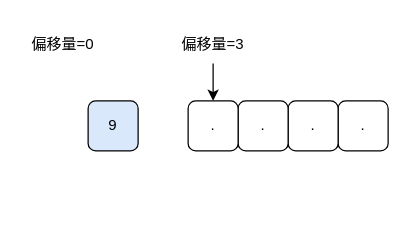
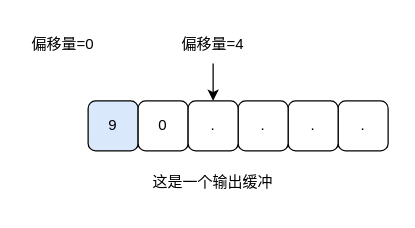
(213, 44) -> (213, 44)
none -> (163, 126)
none -> (213, 182)
